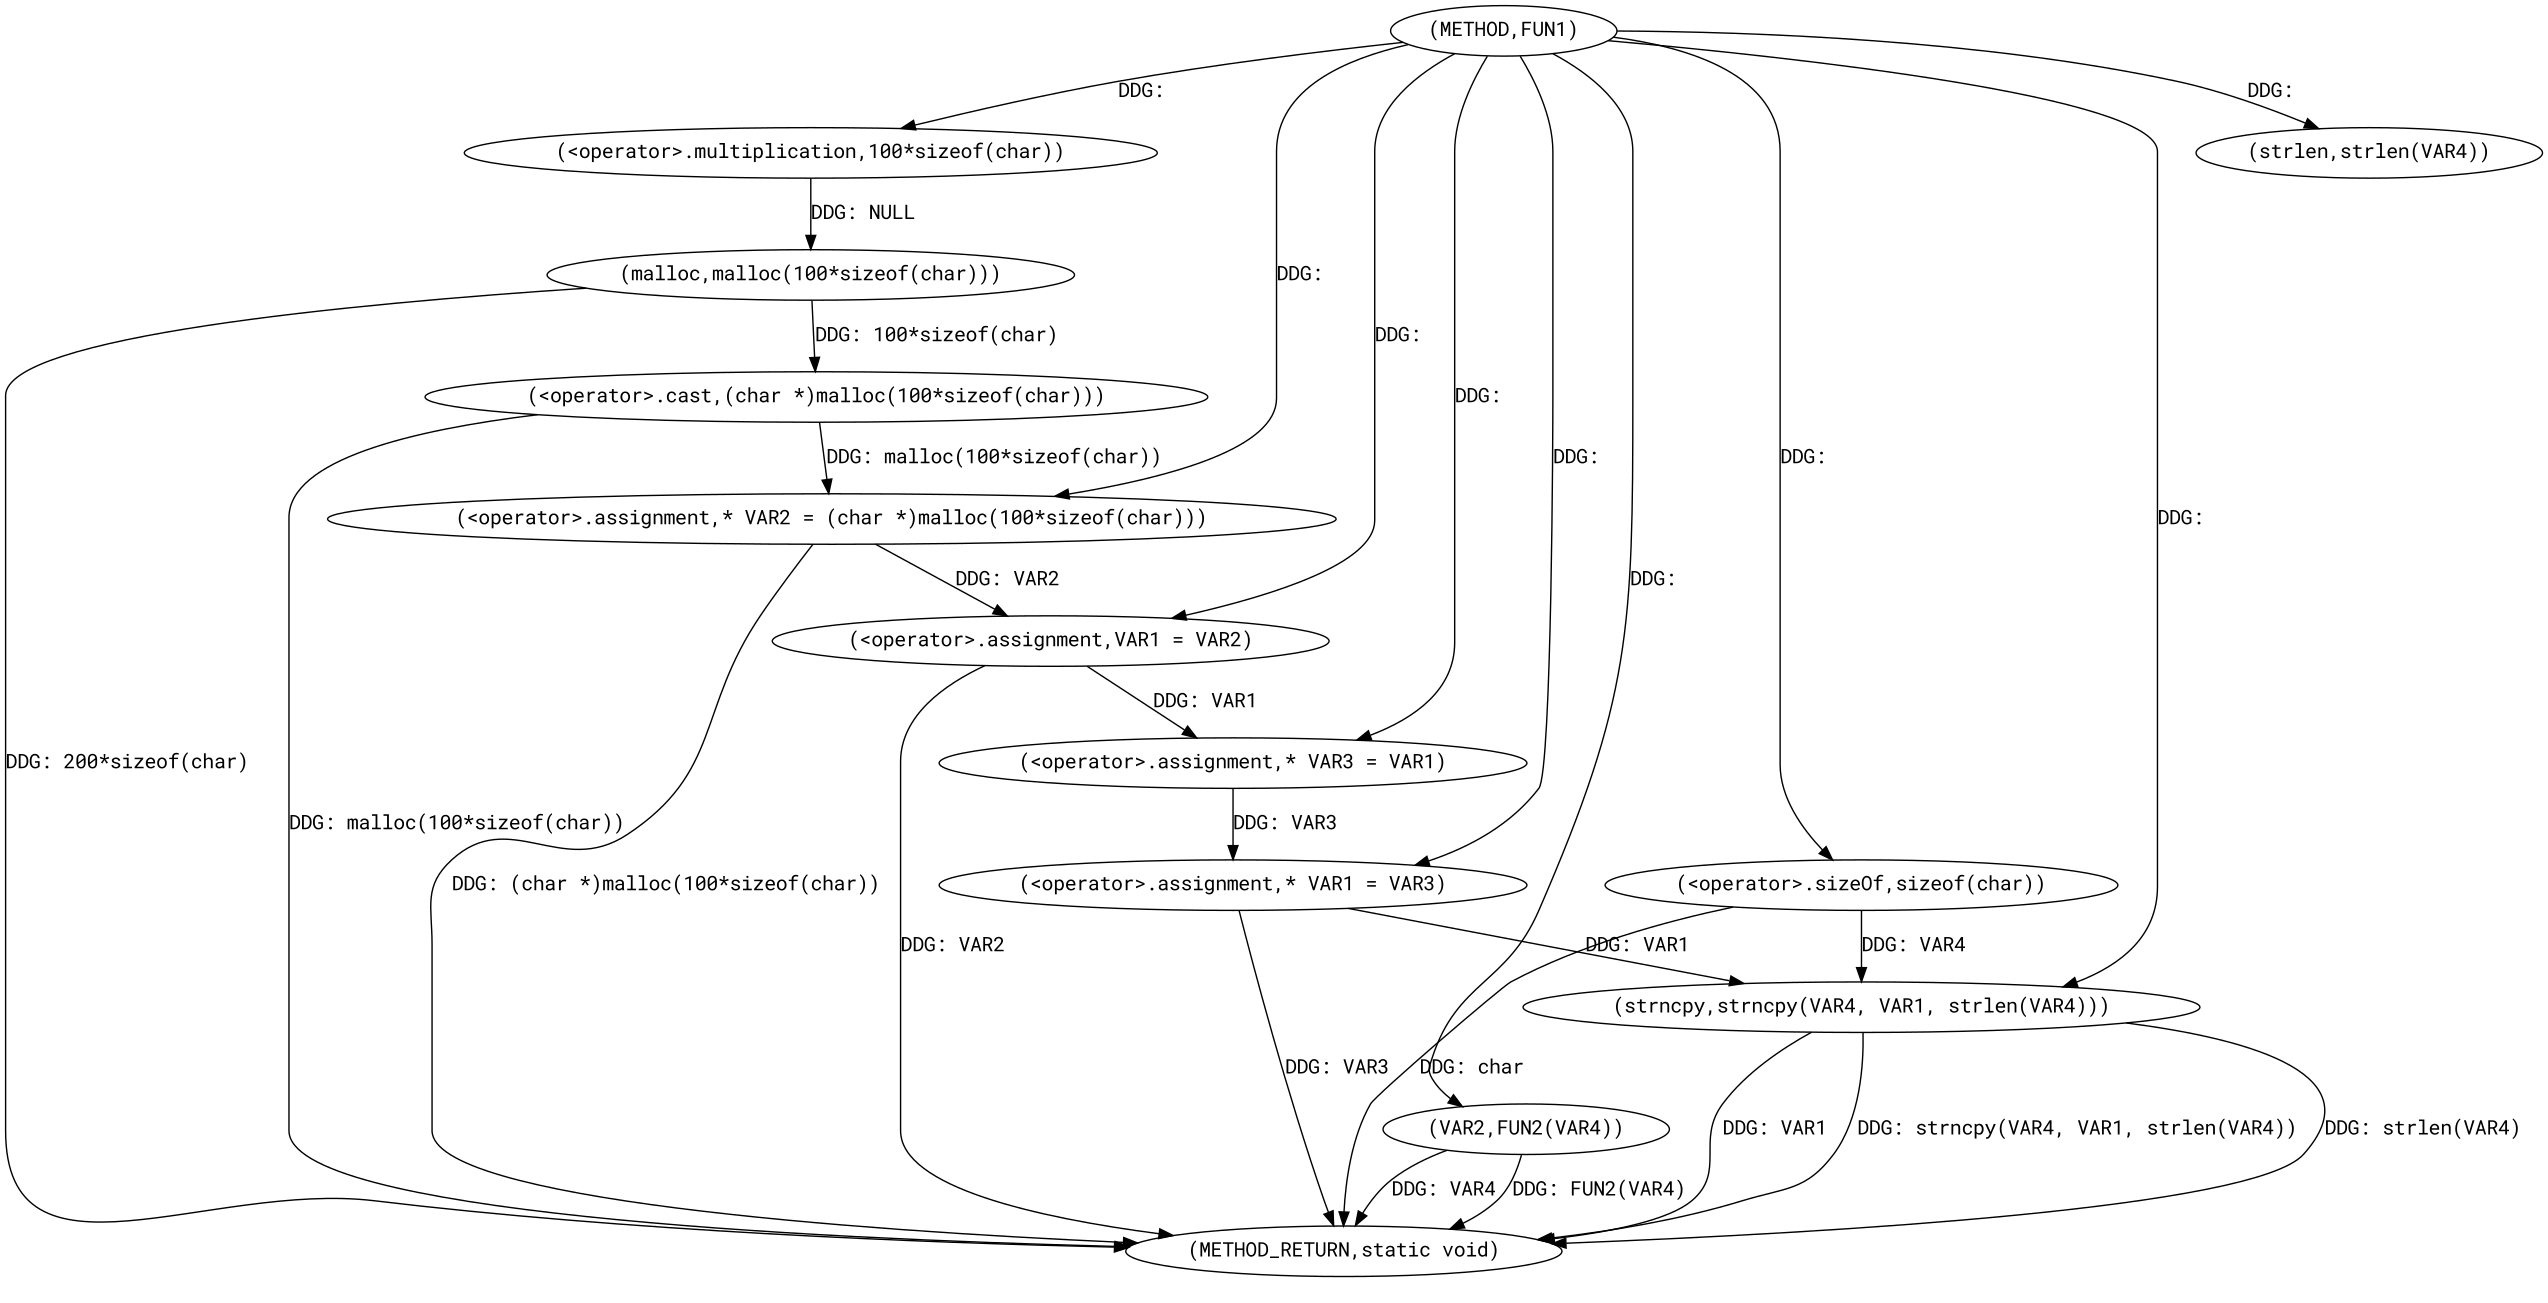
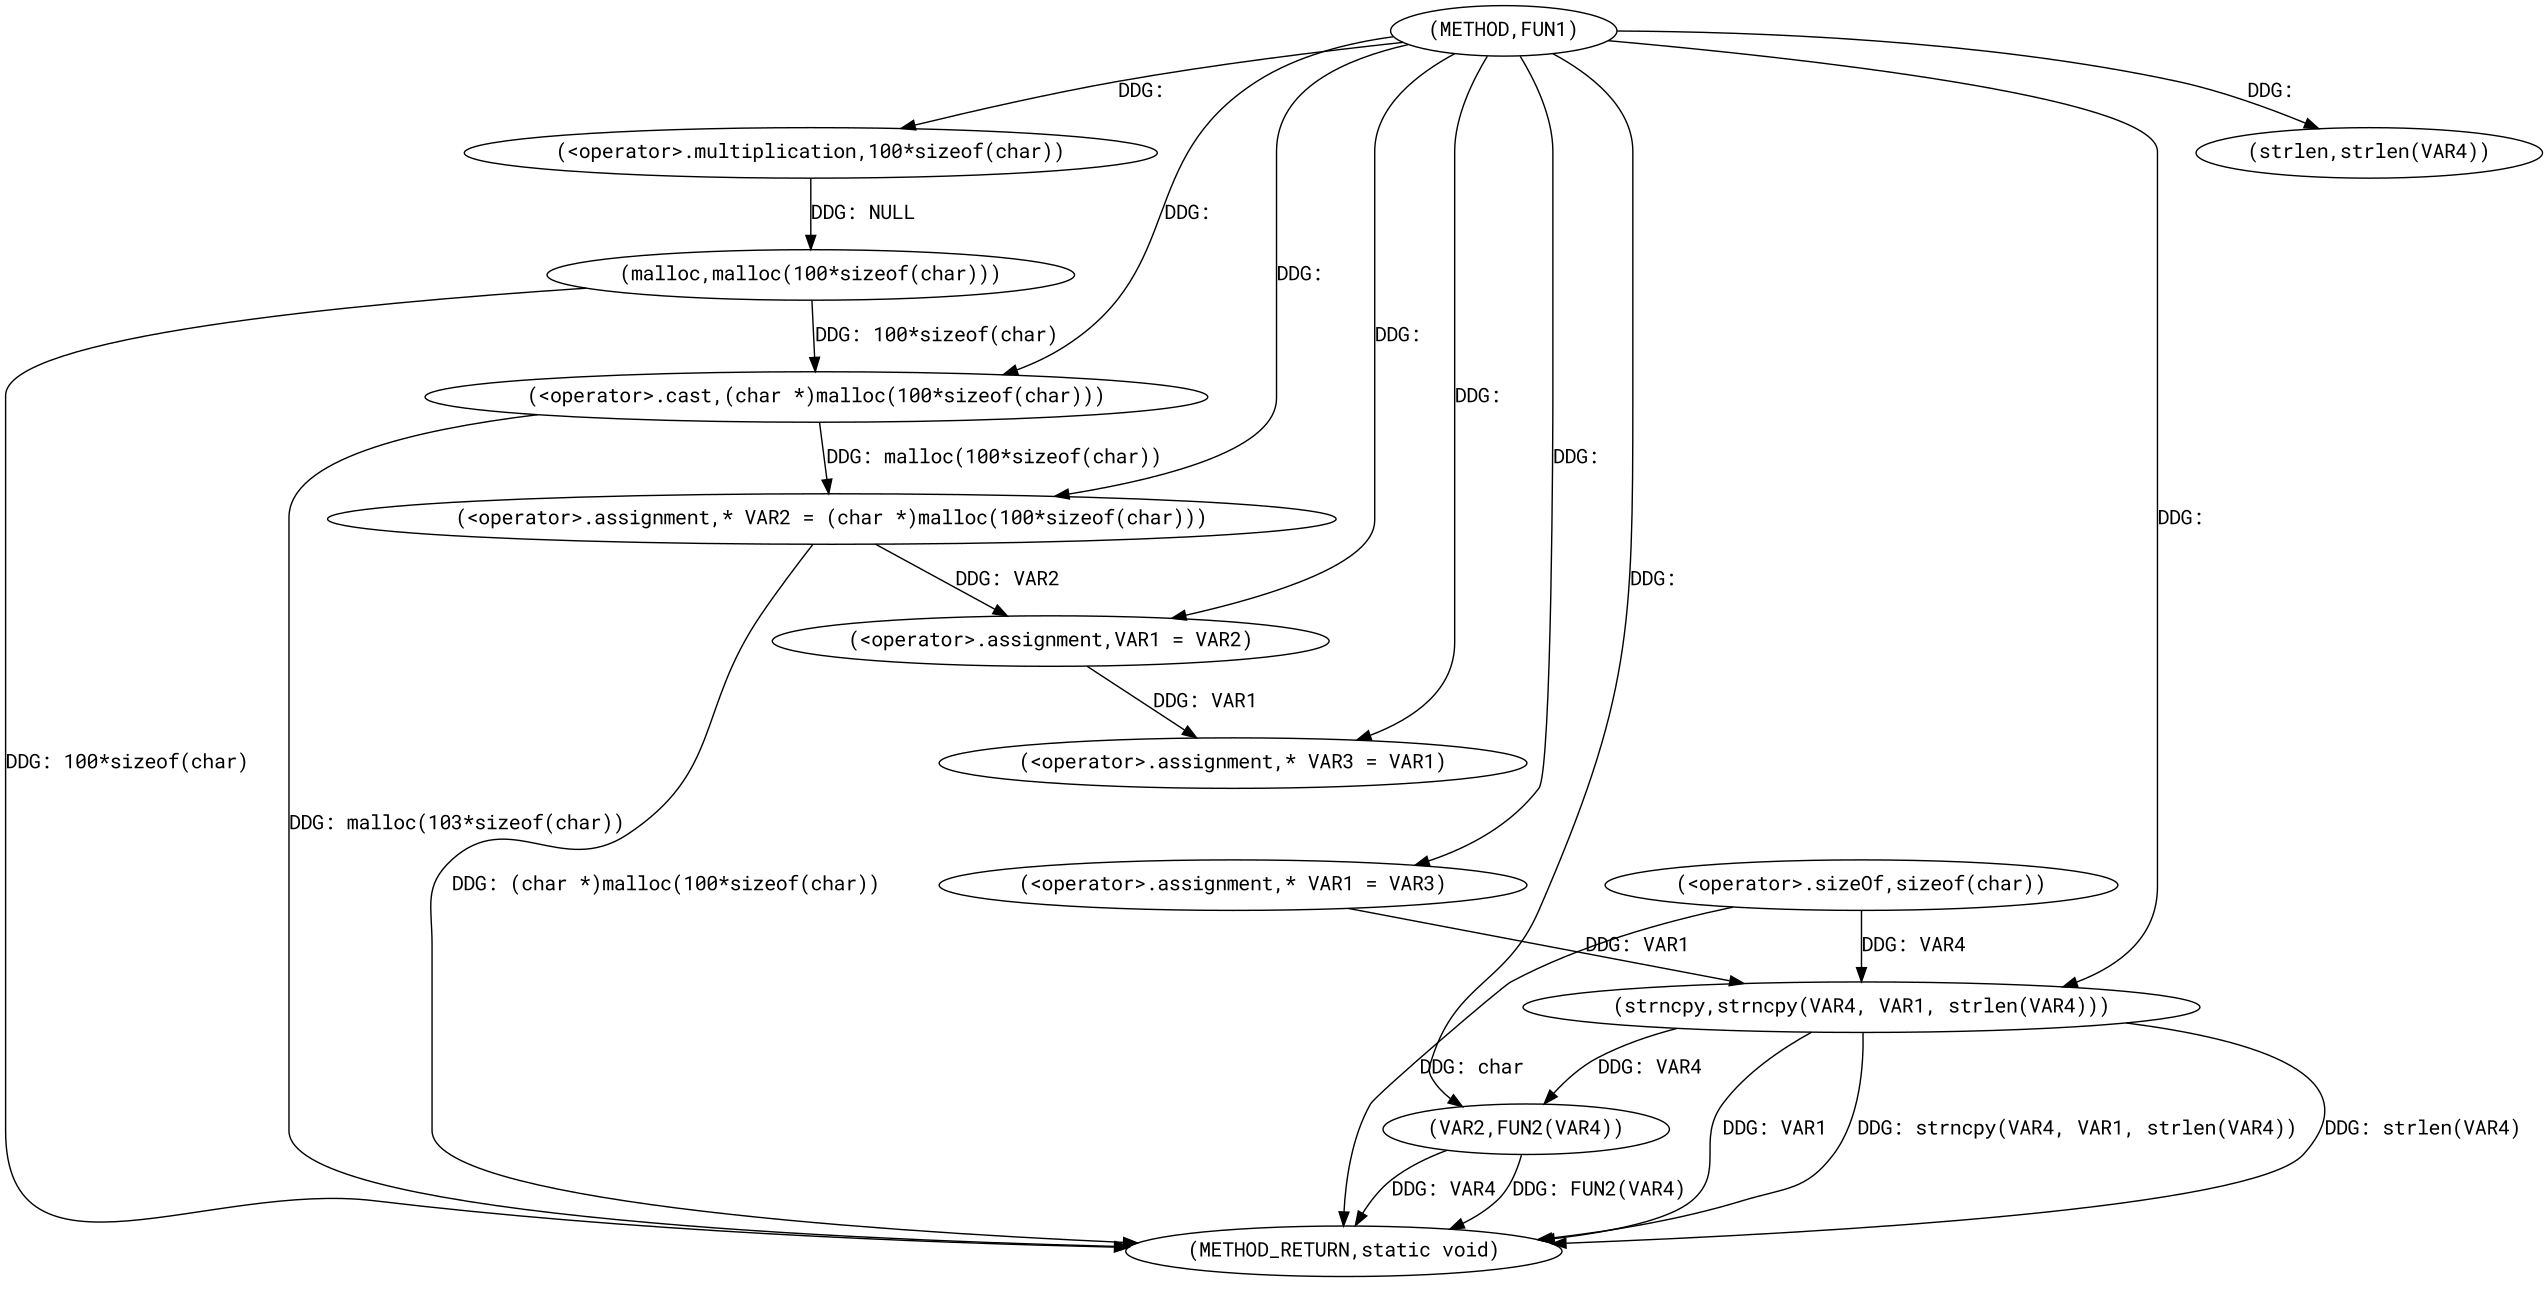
(1780, 396) -> (1178, 172)
(128, 763) -> (128, 763)
(1233, 817) -> none
(457, 824) -> (457, 824)
(901, 1025) -> none
none -> (1610, 1052)
(1281, 1062) -> none
